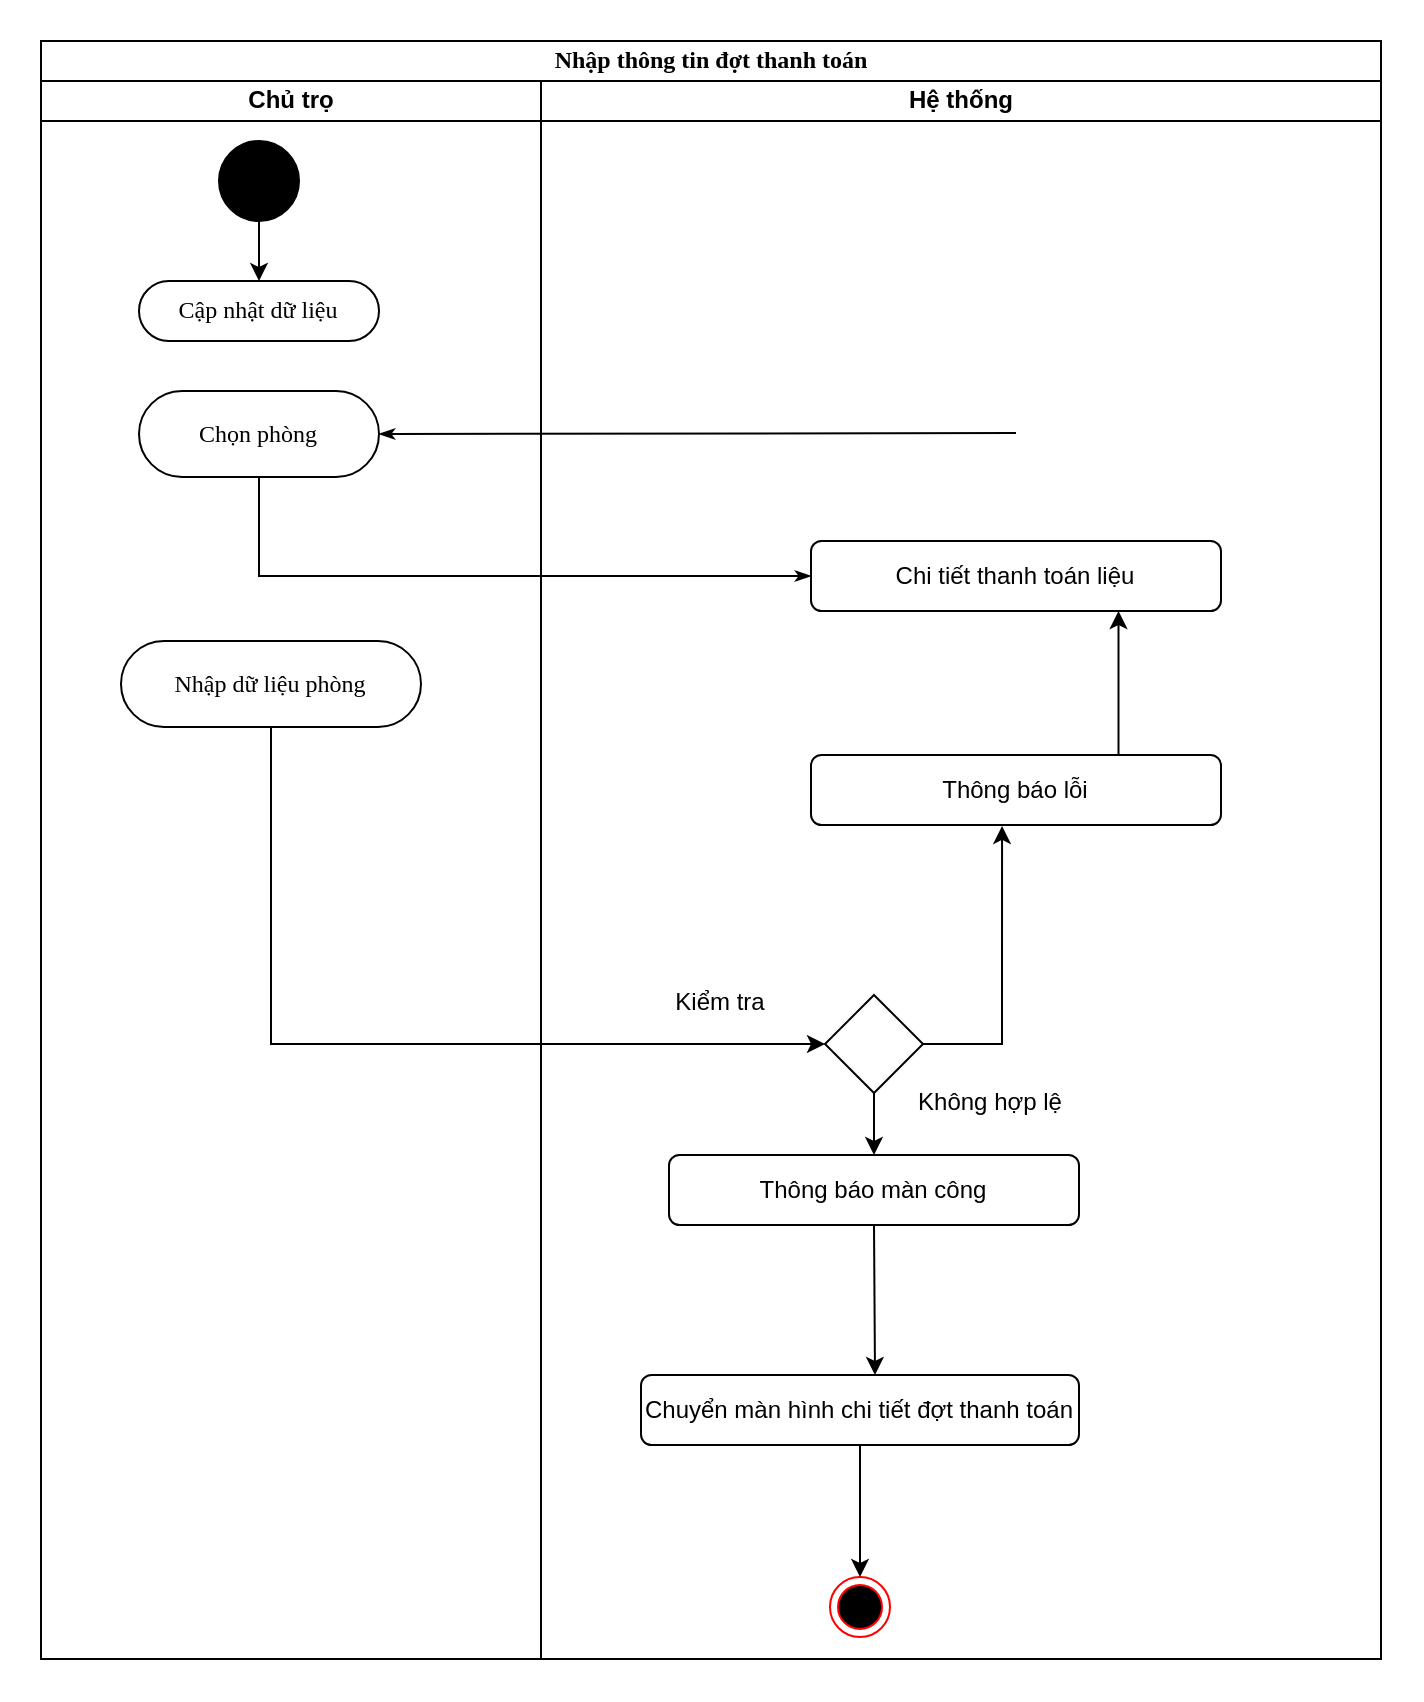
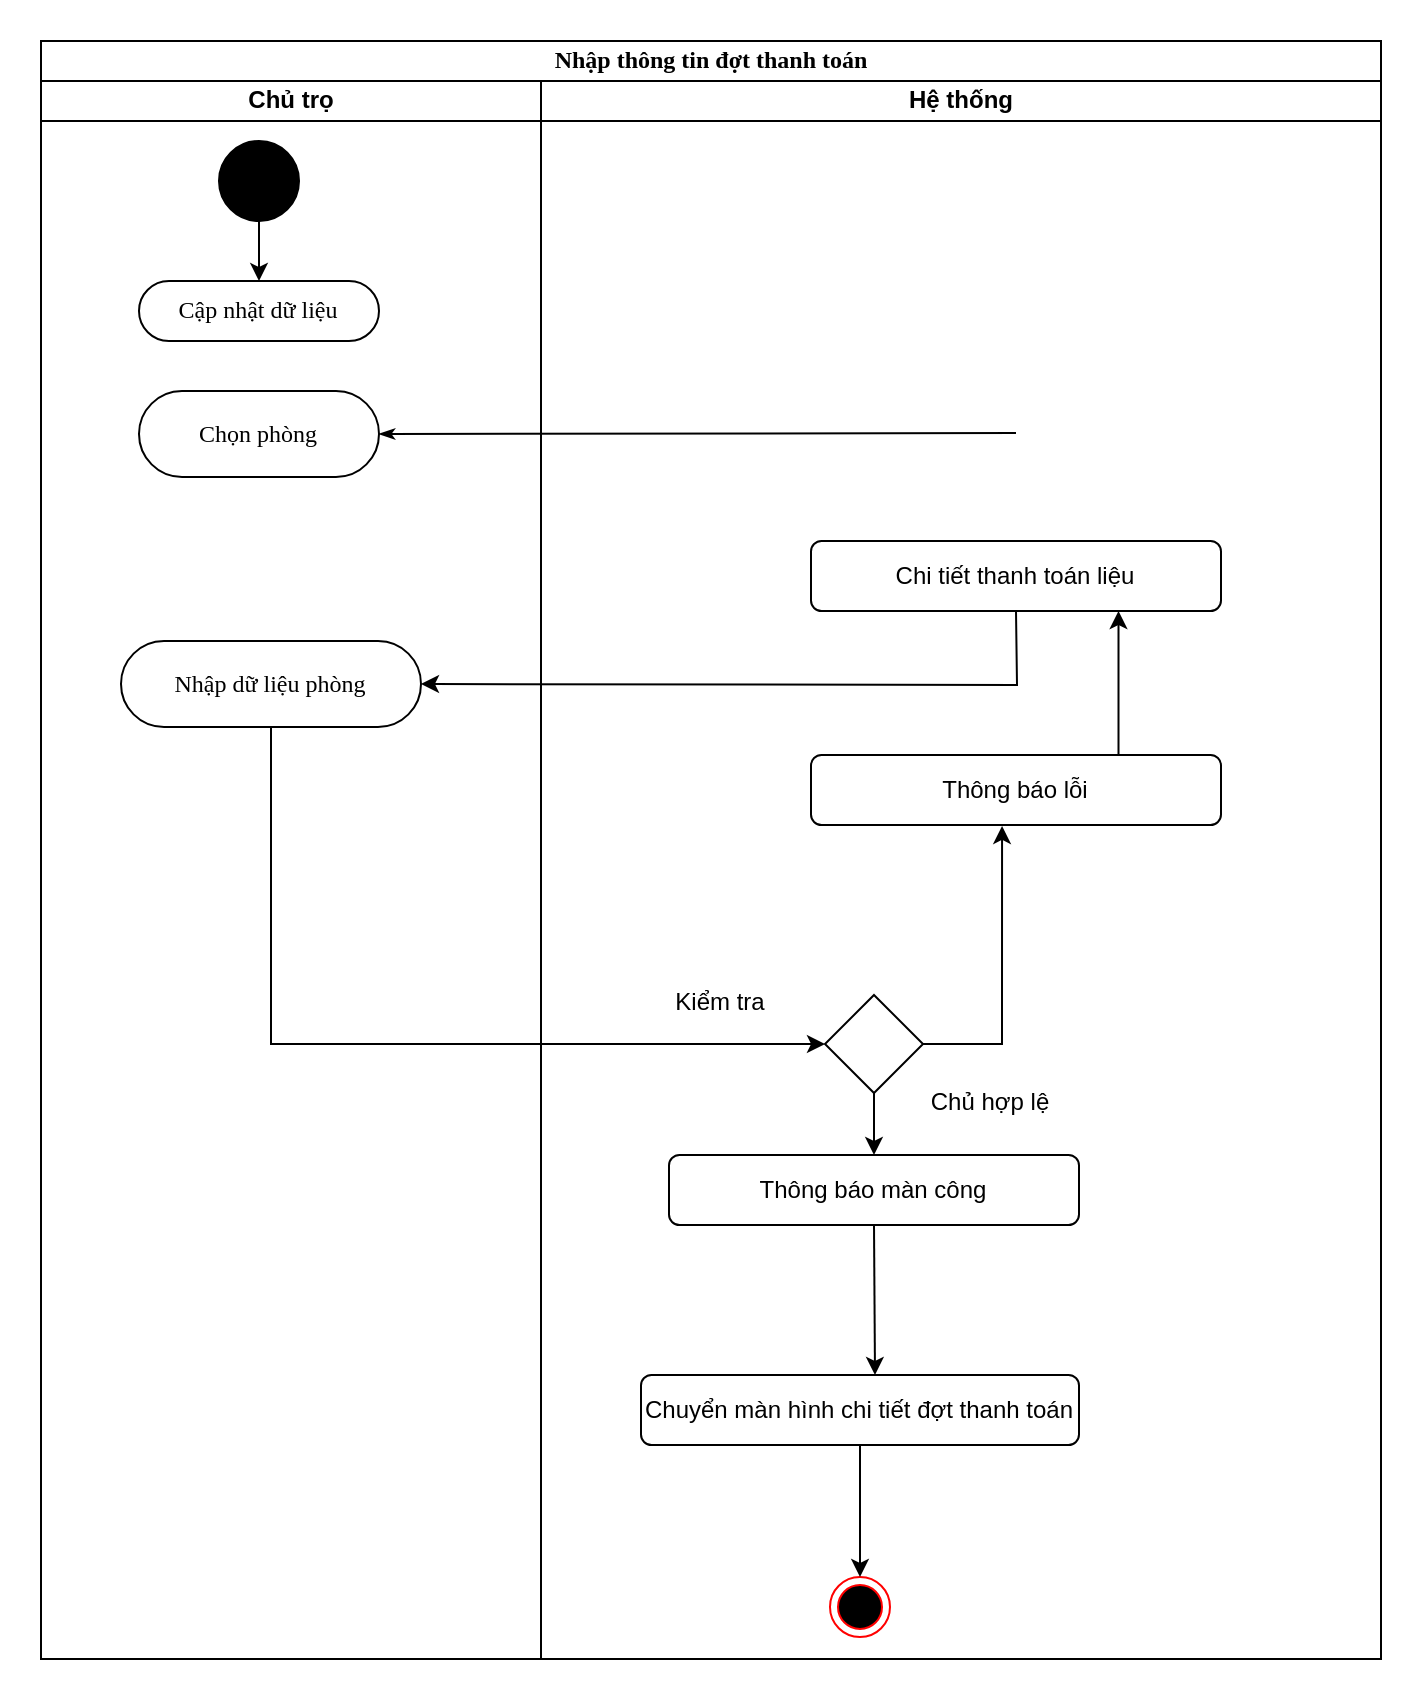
(348, 576) -> none
none -> (818, 685)
(991, 1103) -> (991, 1103)
